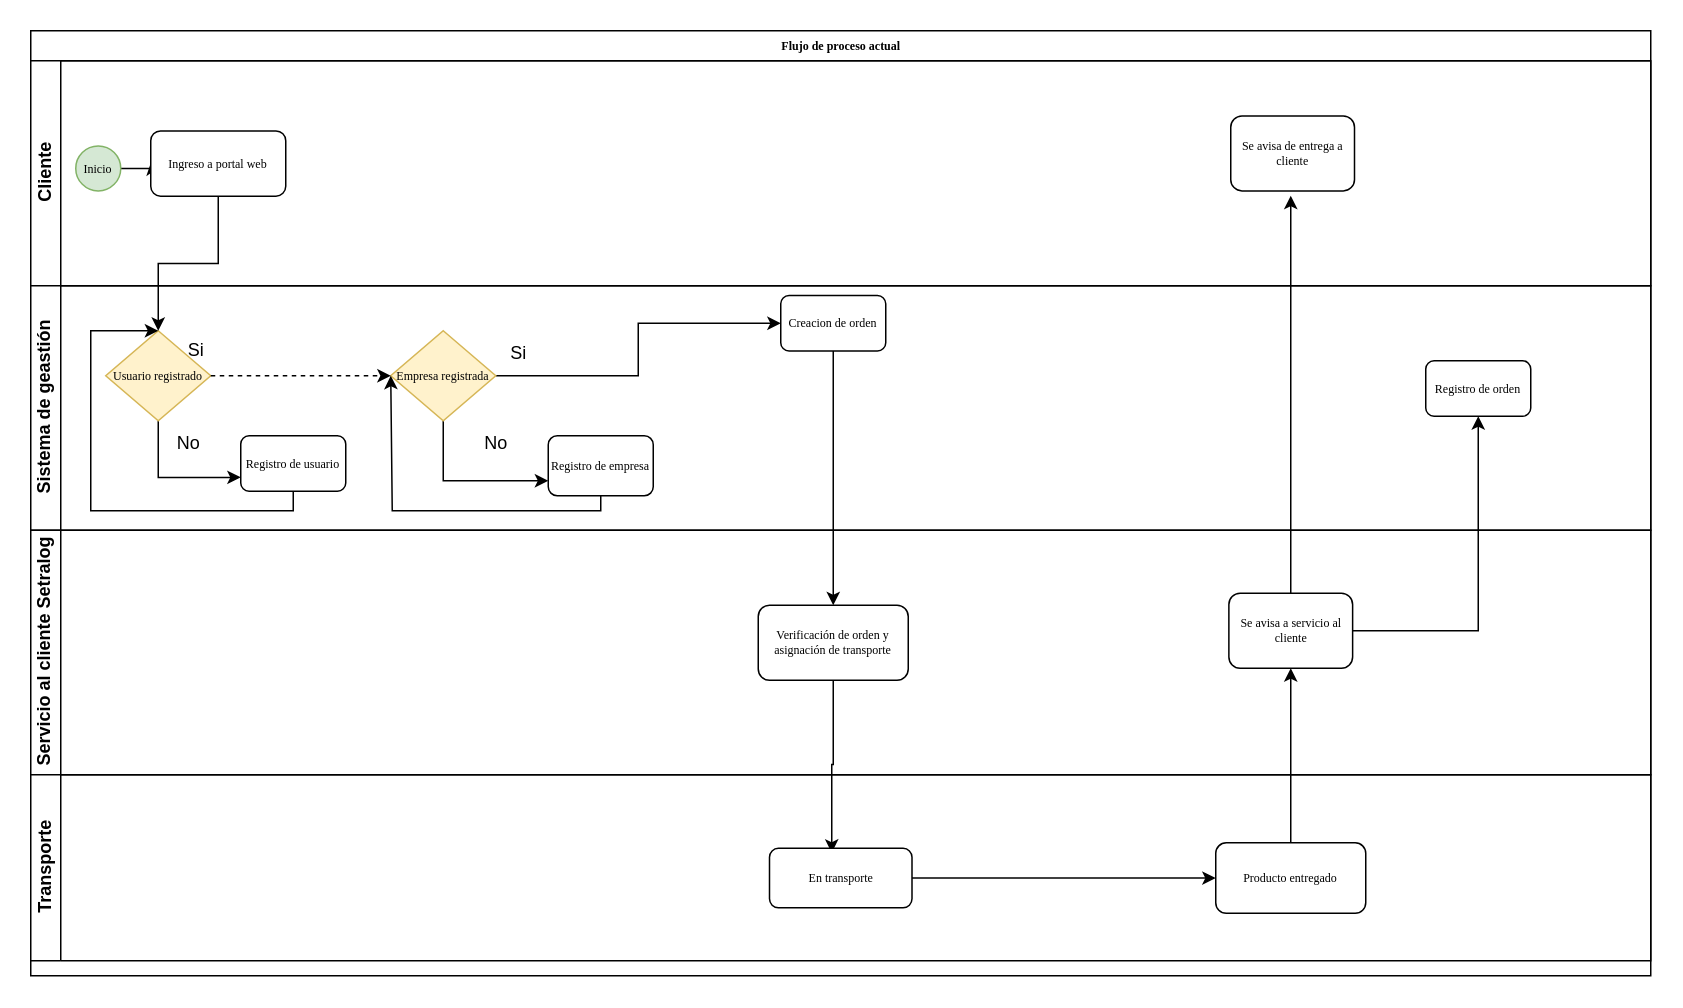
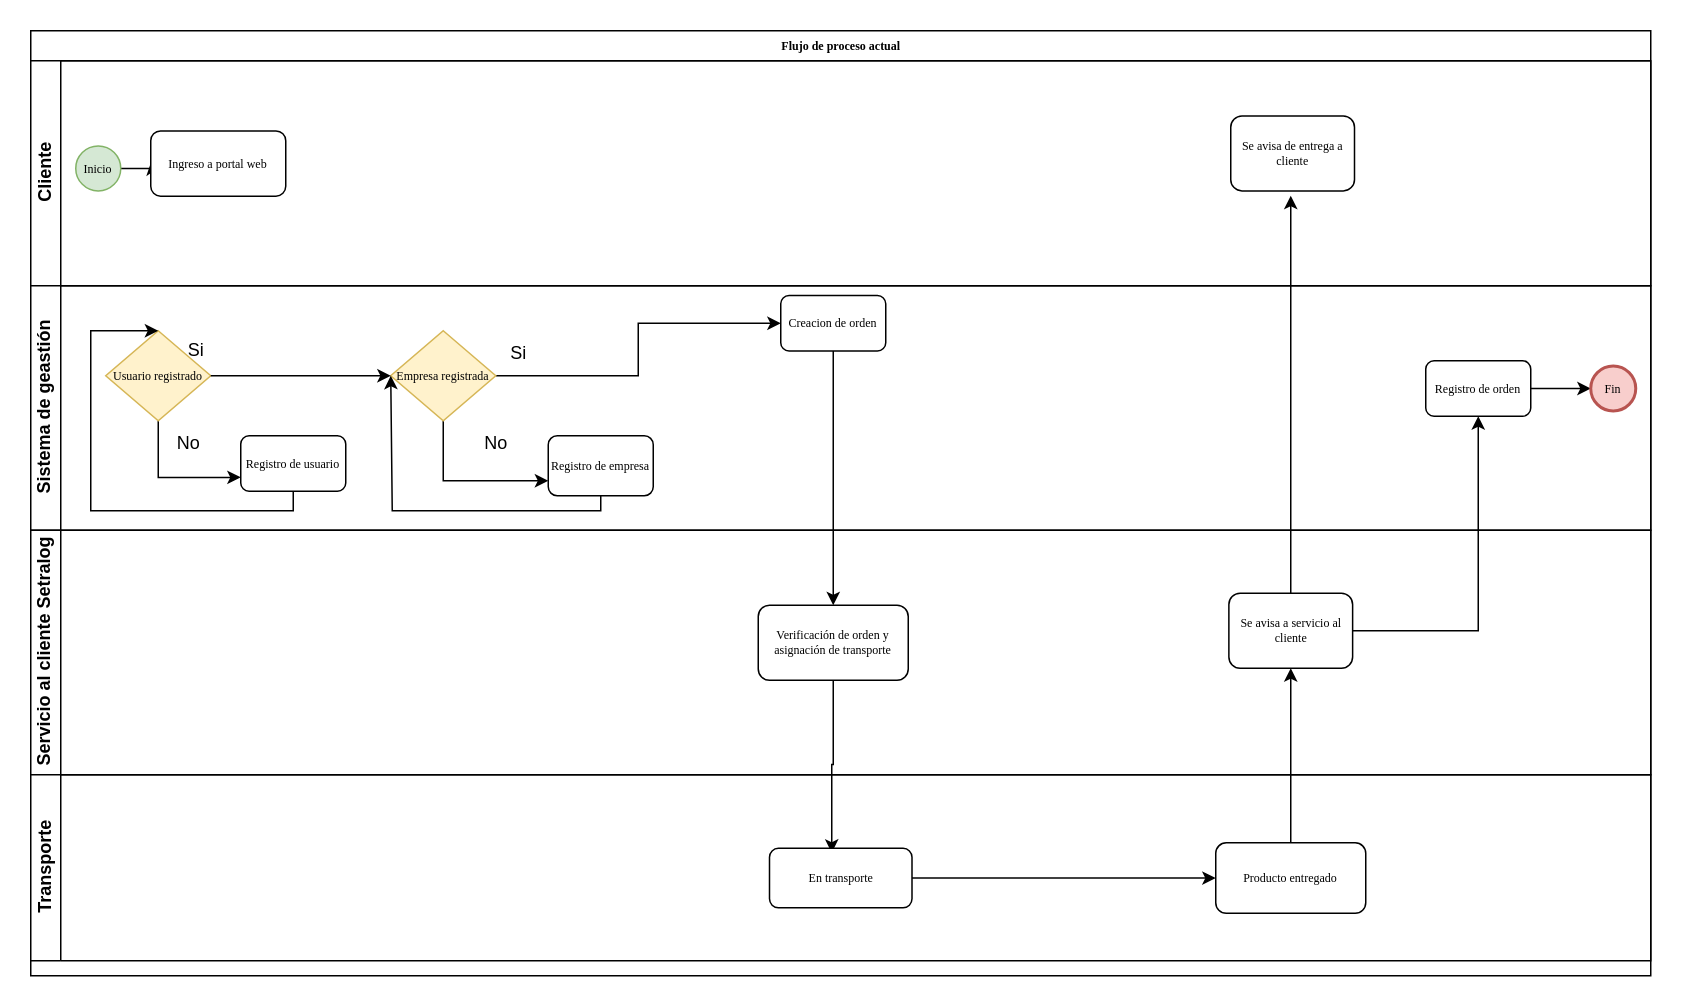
(193, 264) -> none
(297, 376) -> (297, 376)
none -> (1556, 389)
none -> (1613, 389)
